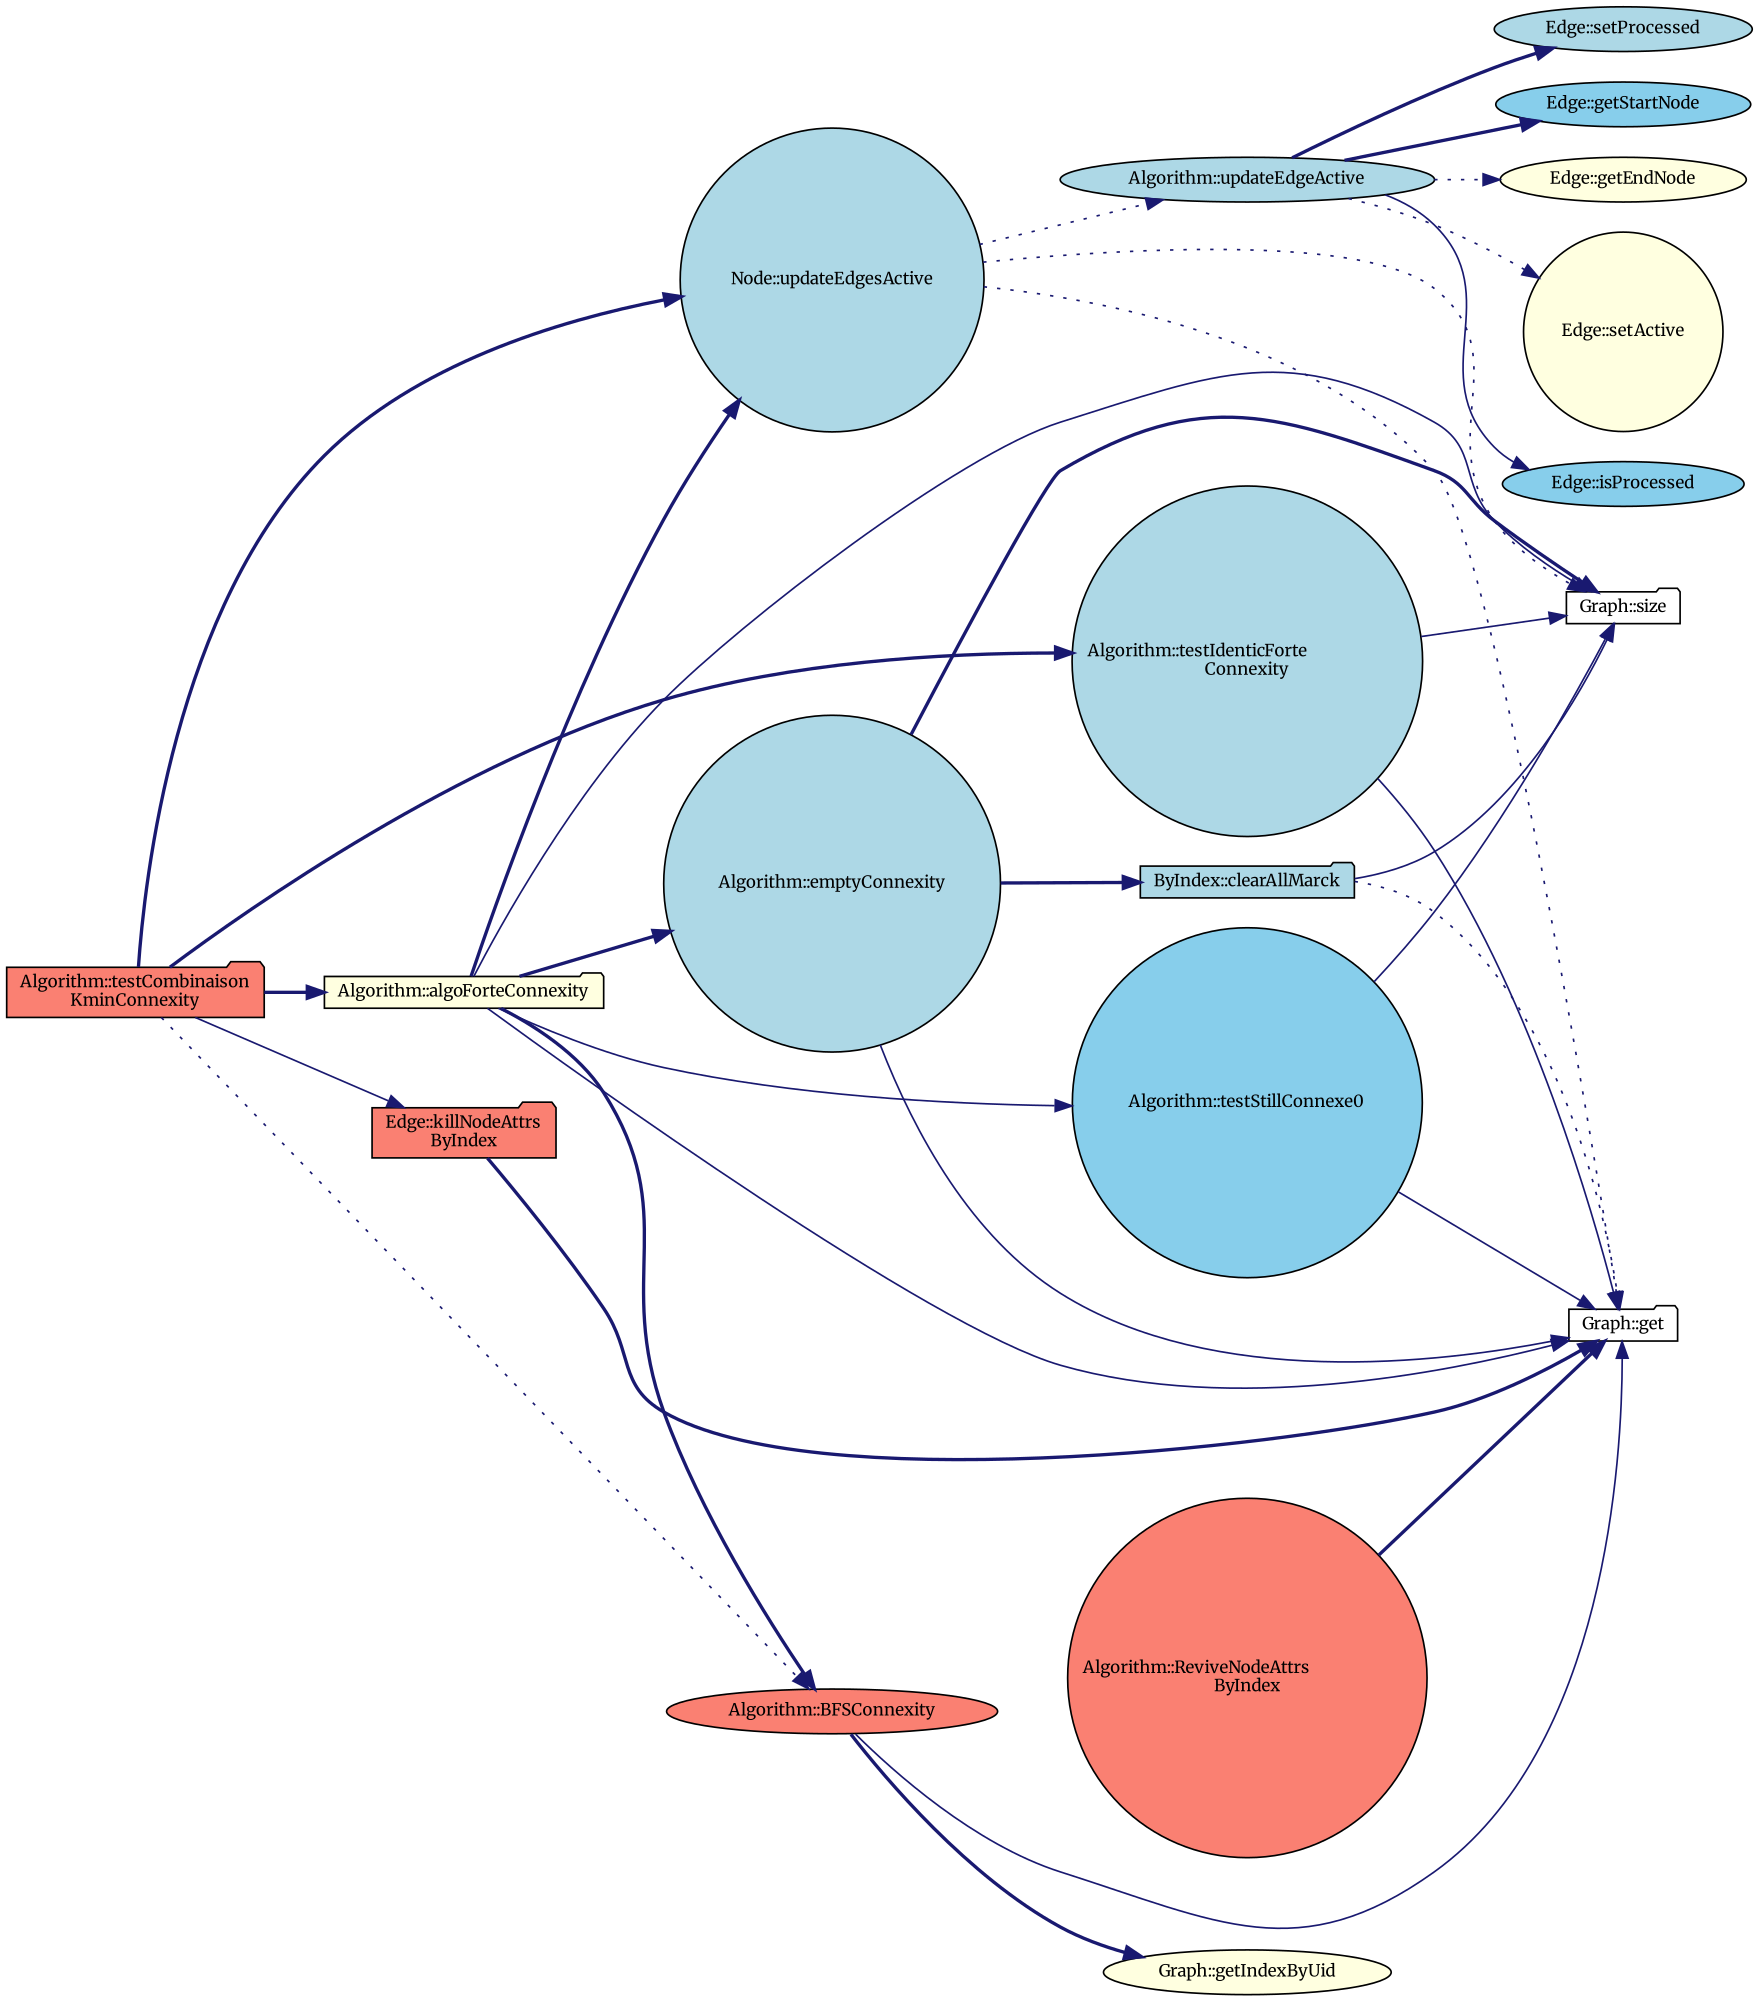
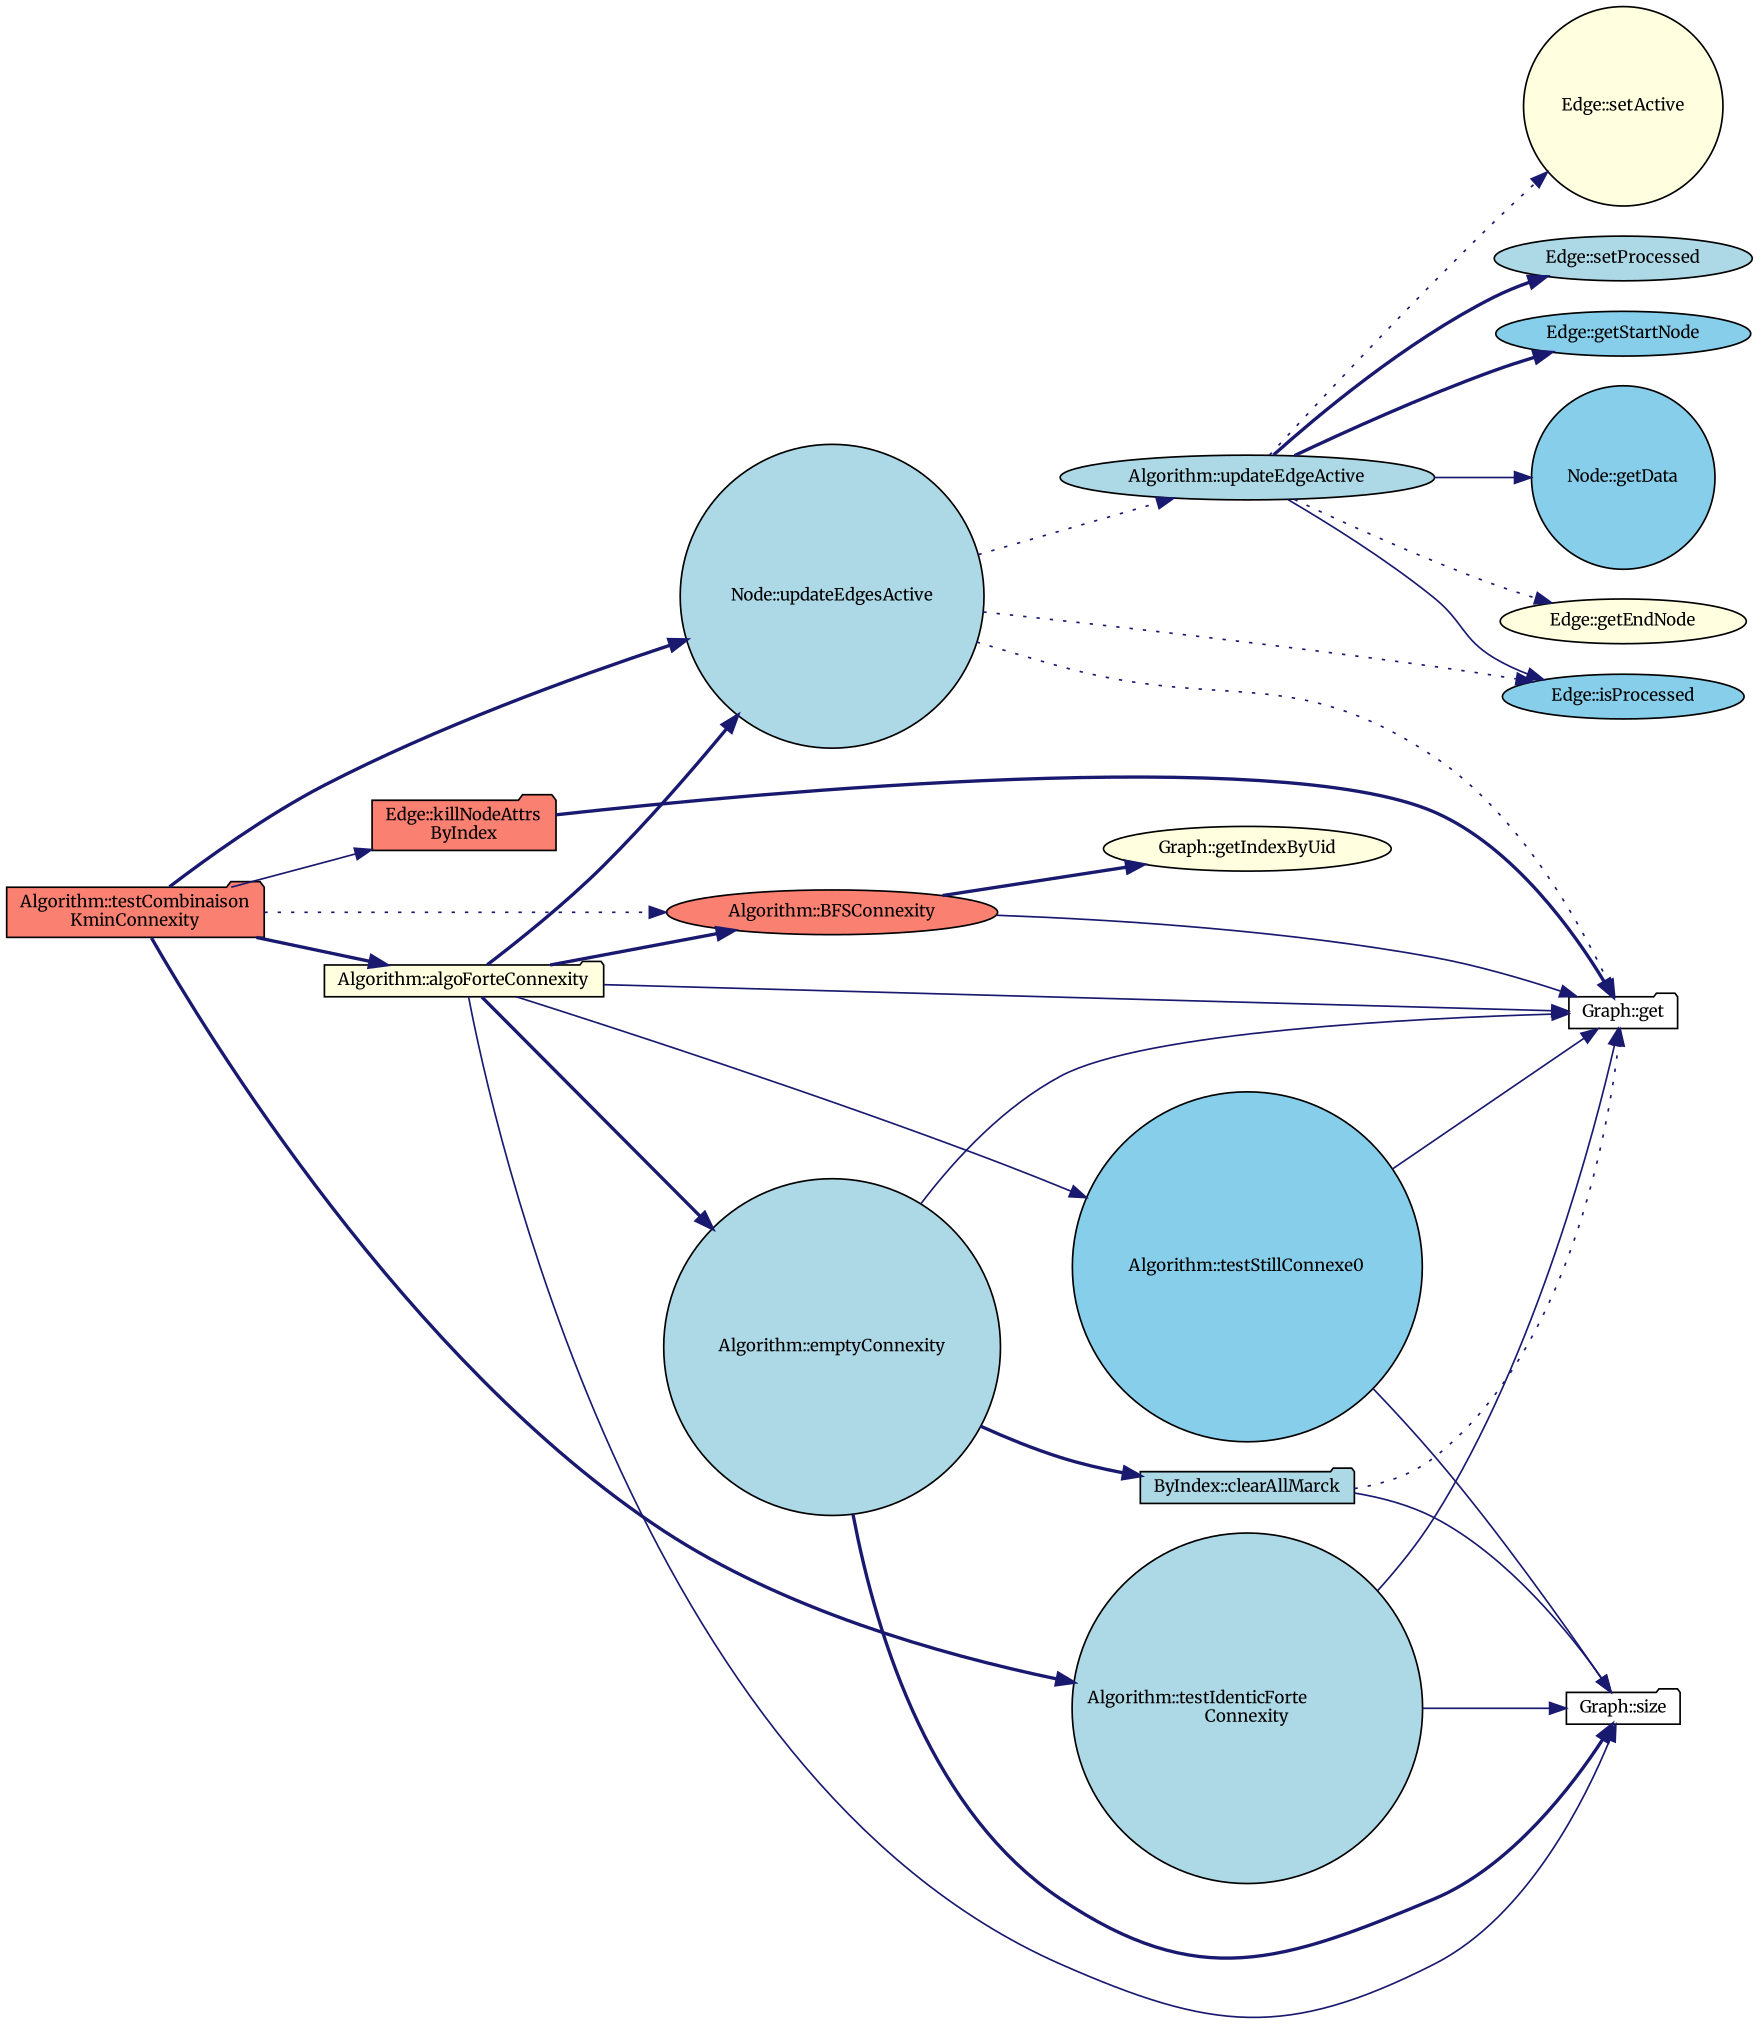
(1385, 267) -> (1250, 643)
none -> (1623, 478)
(1247, 1678) -> none
